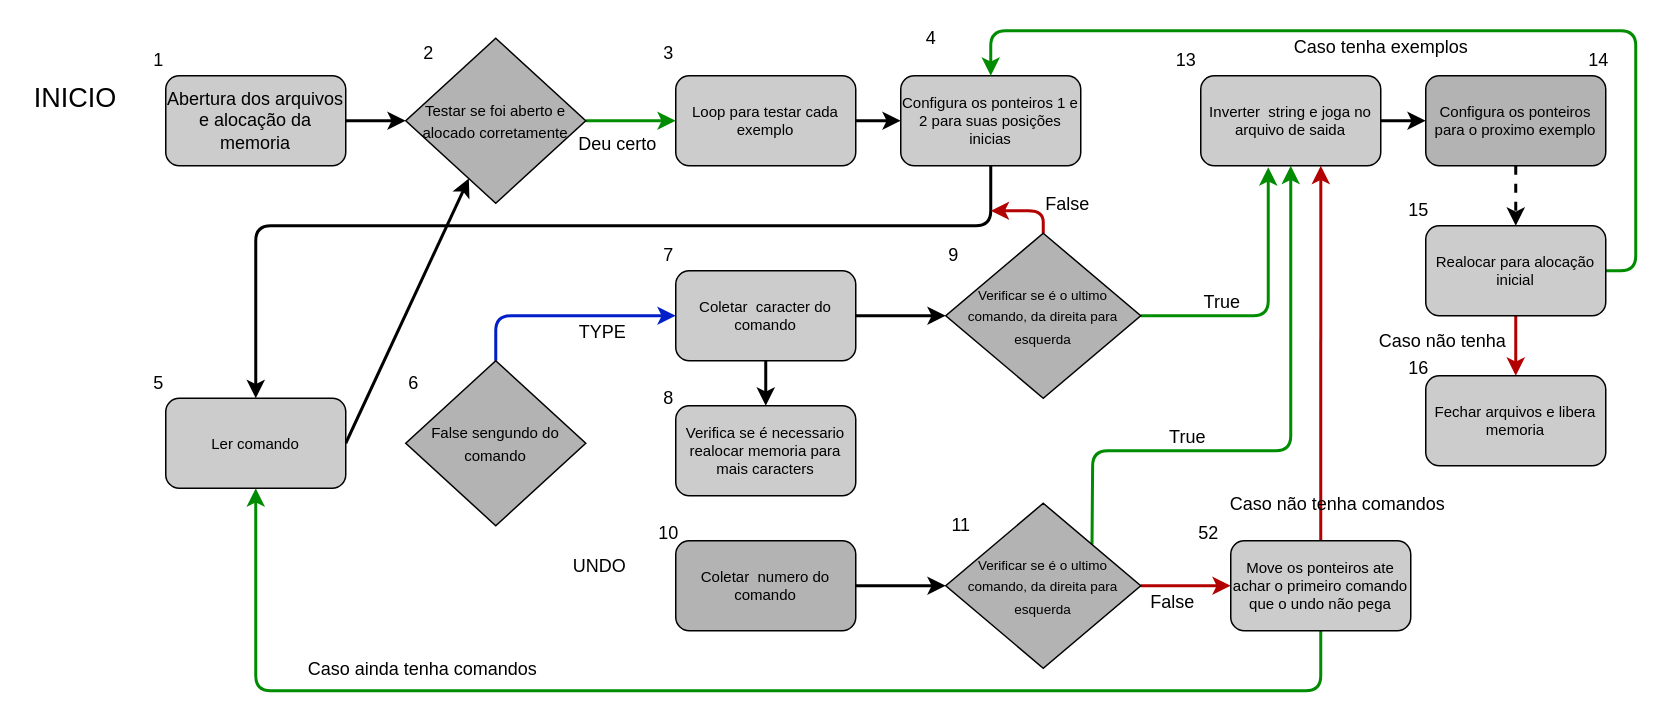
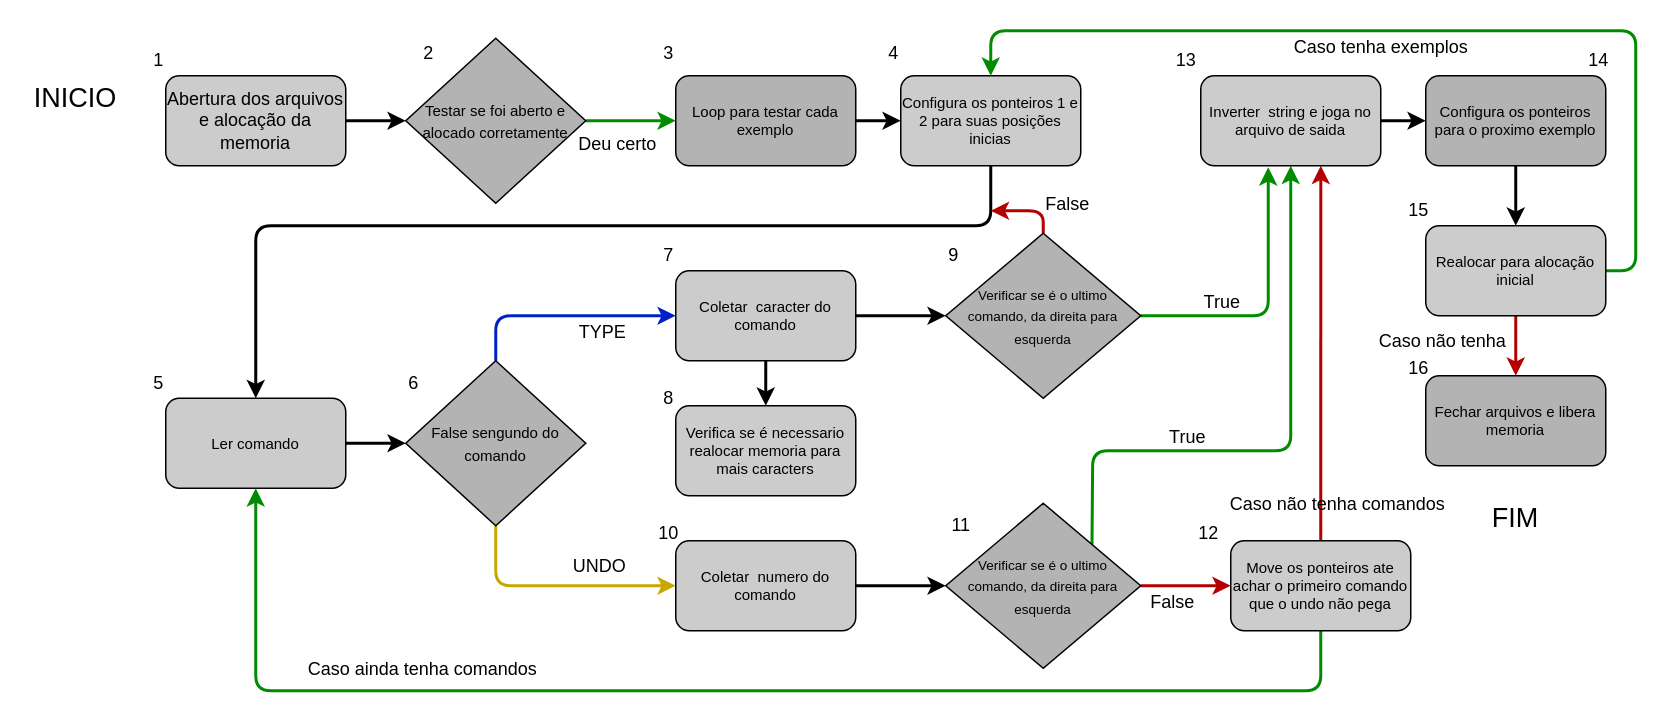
(931, 38) -> (893, 53)
(766, 121) -> (766, 121)
(1516, 193) -> (1516, 193)
(404, 317) -> (369, 443)
(1516, 421) -> (1516, 421)
none -> (1516, 518)
(1209, 533) -> (1209, 533)
none -> (554, 586)
(766, 586) -> (766, 586)
